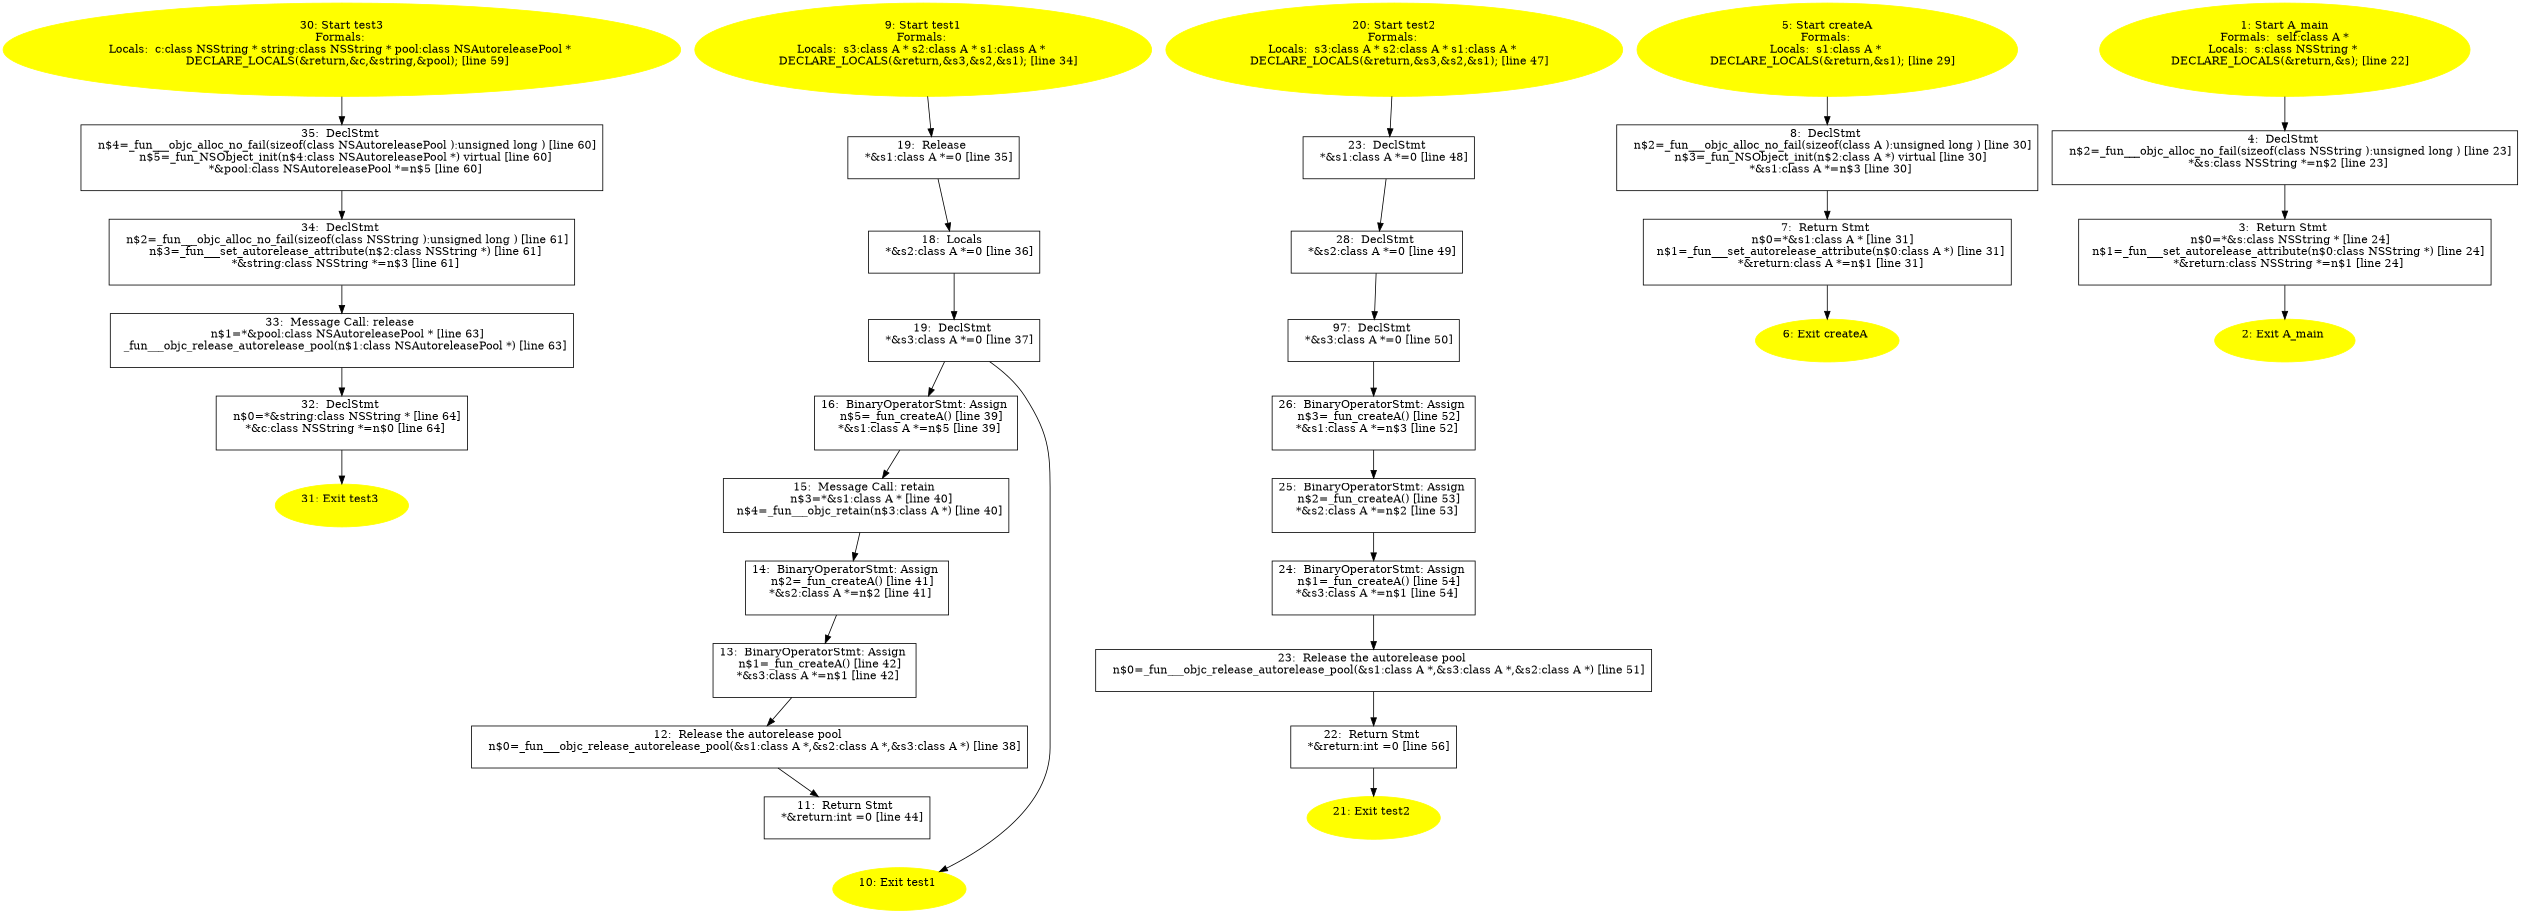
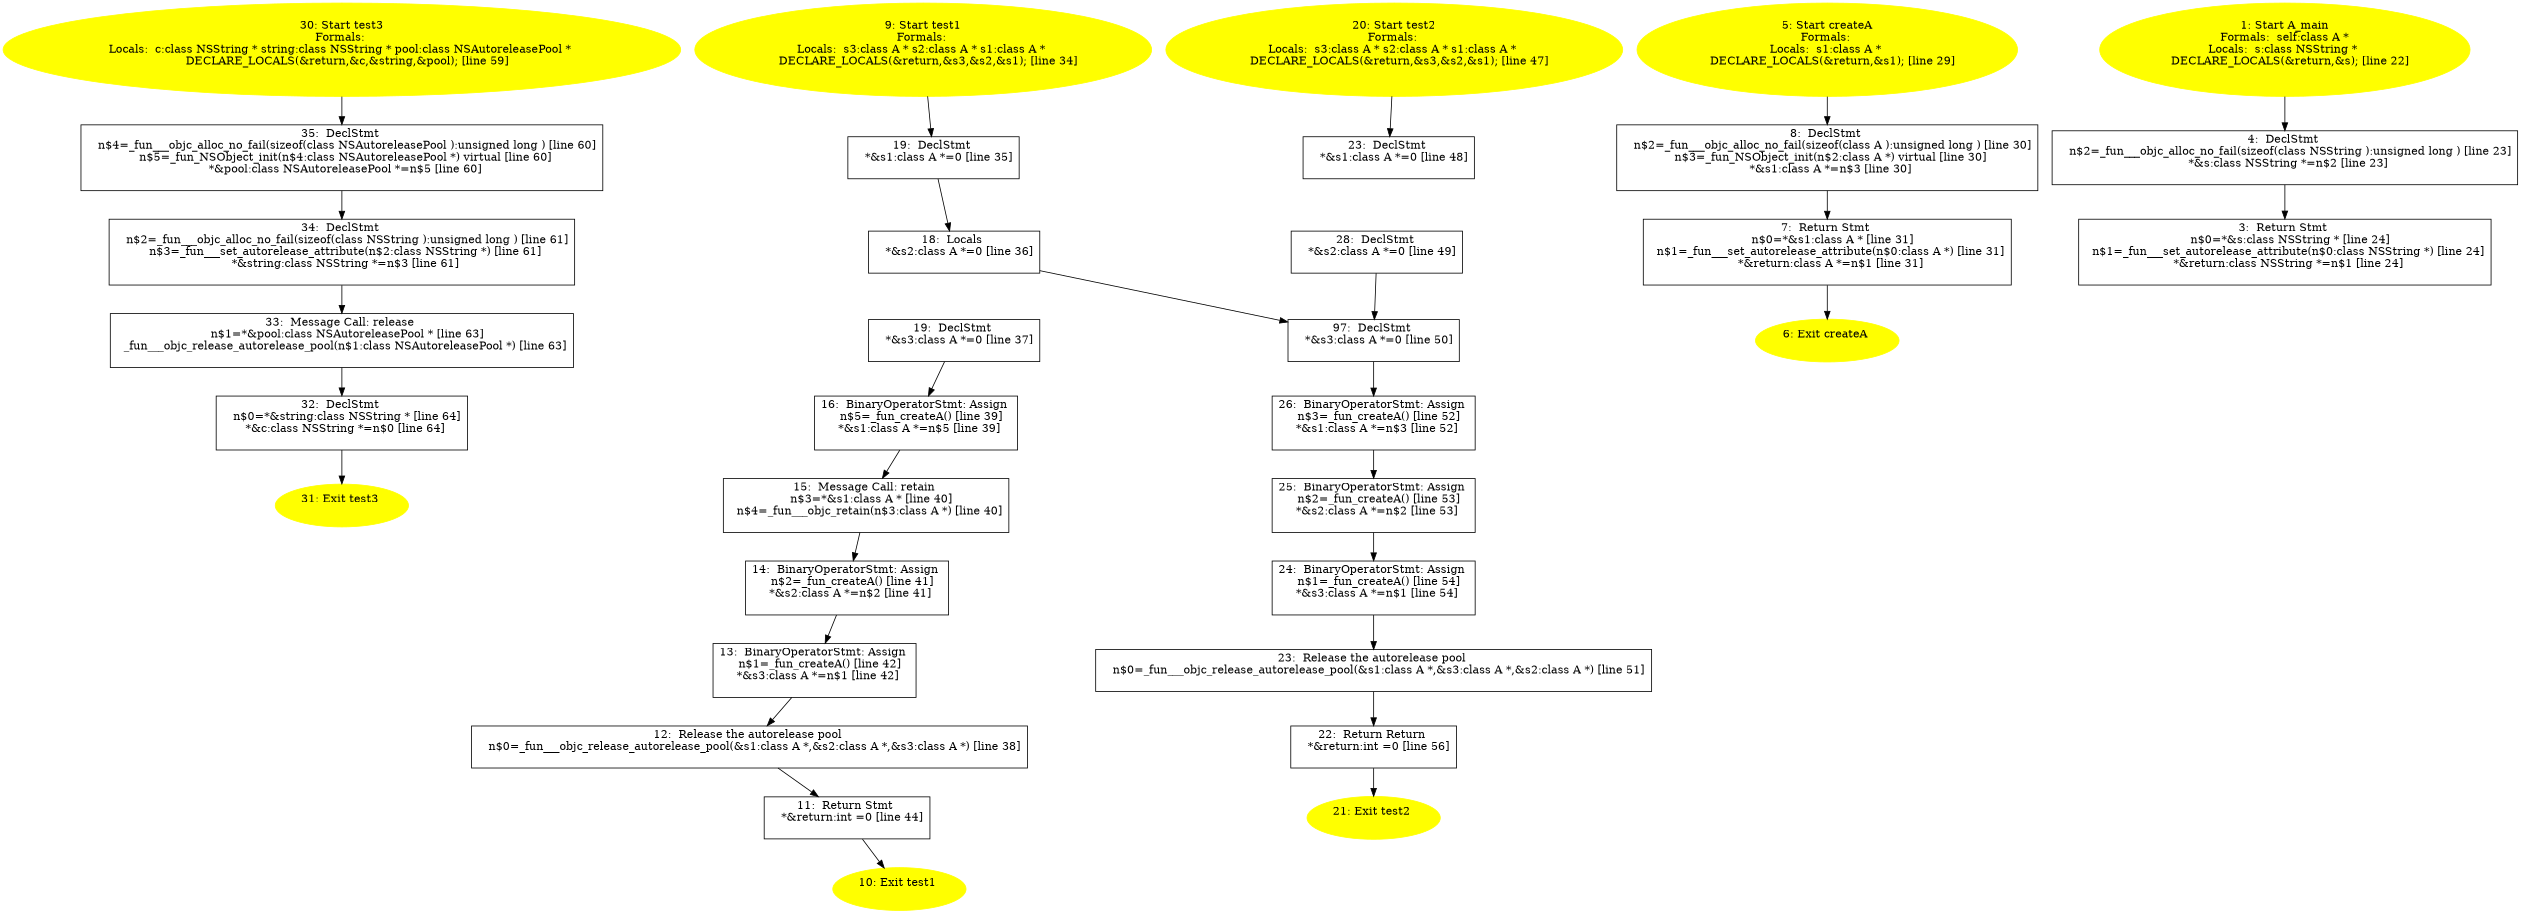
(934, 158) -> (934, 158)
(1383, 201) -> none
(954, 292) -> (1160, 295)
(2285, 341) -> none
(1050, 628) -> (871, 850)
(1374, 747) -> (1374, 747)
